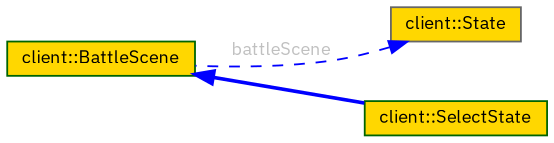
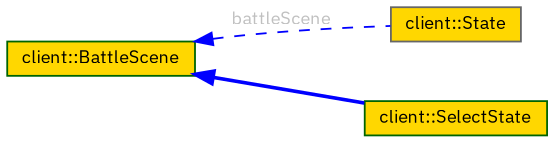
(293, 65) -> (301, 30)
